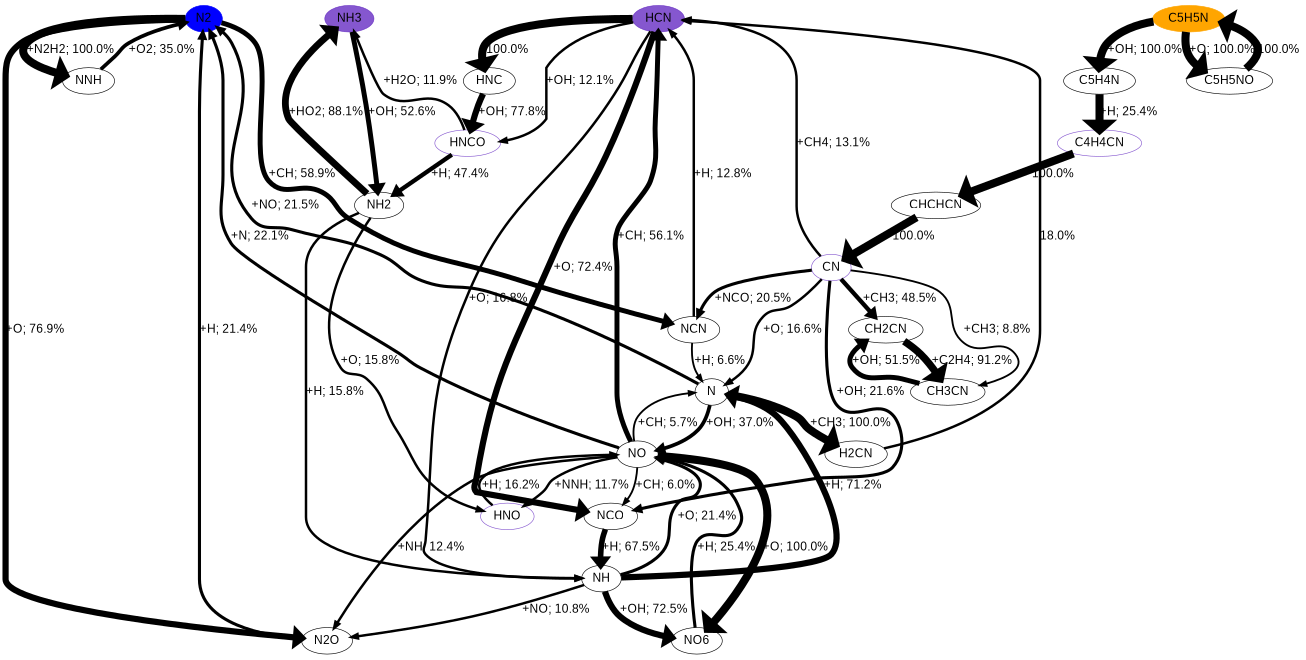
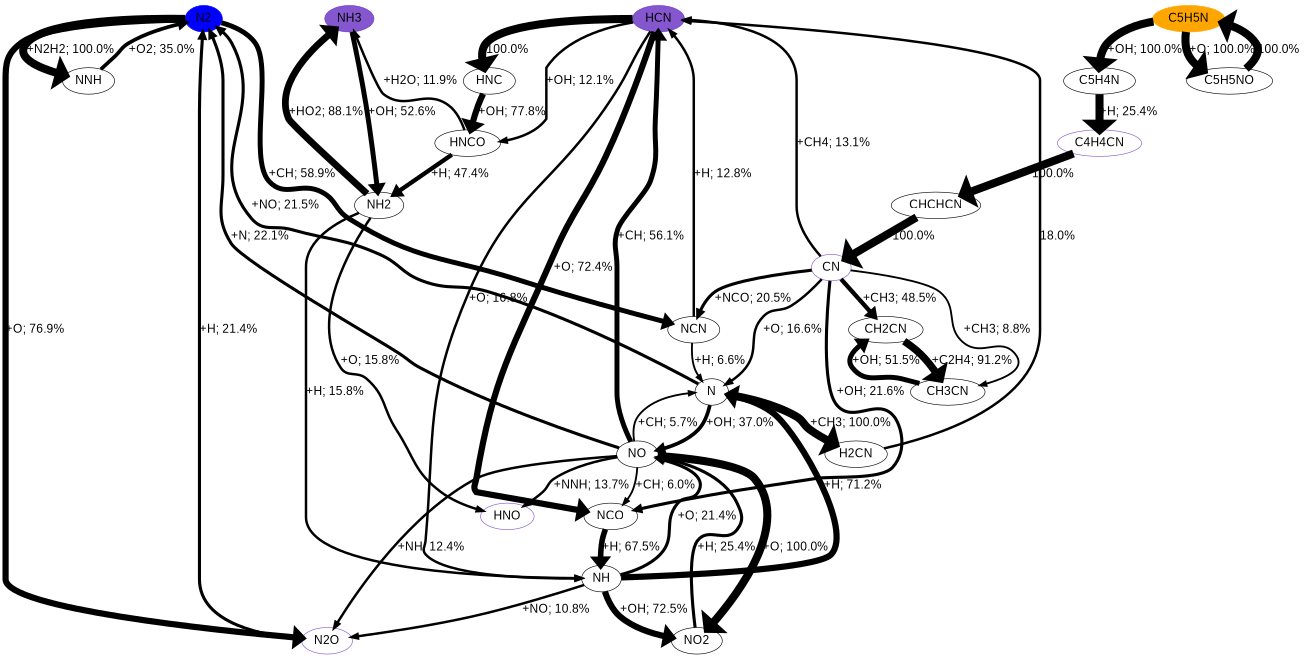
(468, 143) -> (468, 143)
(528, 461) -> none
(592, 485) -> (592, 485)
(327, 641) -> (327, 641)
(697, 641) -> (697, 641)
